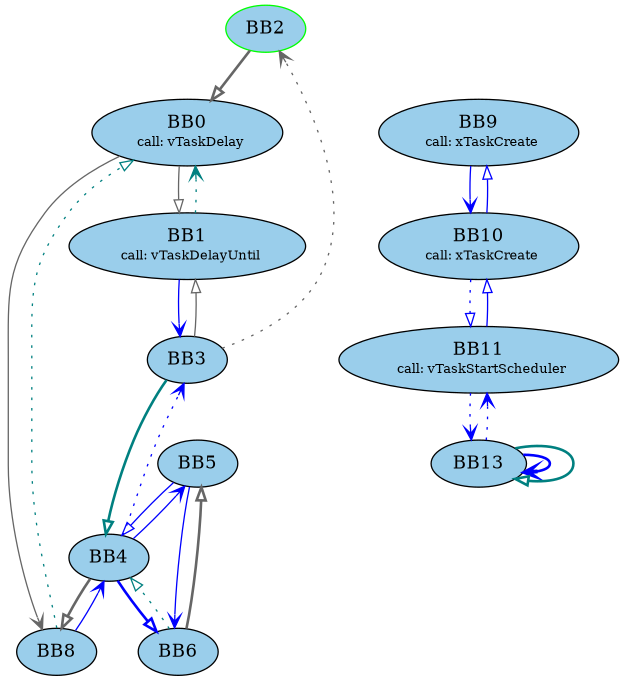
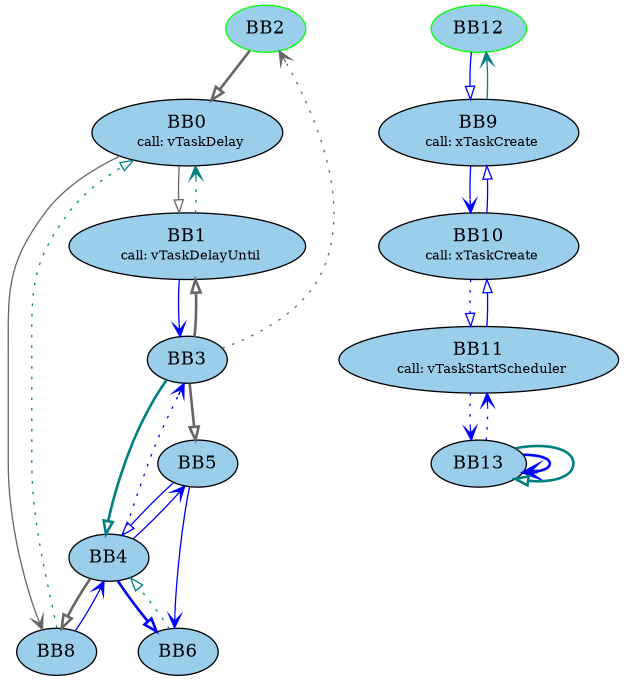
none -> (479, 29)
(196, 315) -> (196, 315)
(196, 565) -> (192, 405)
